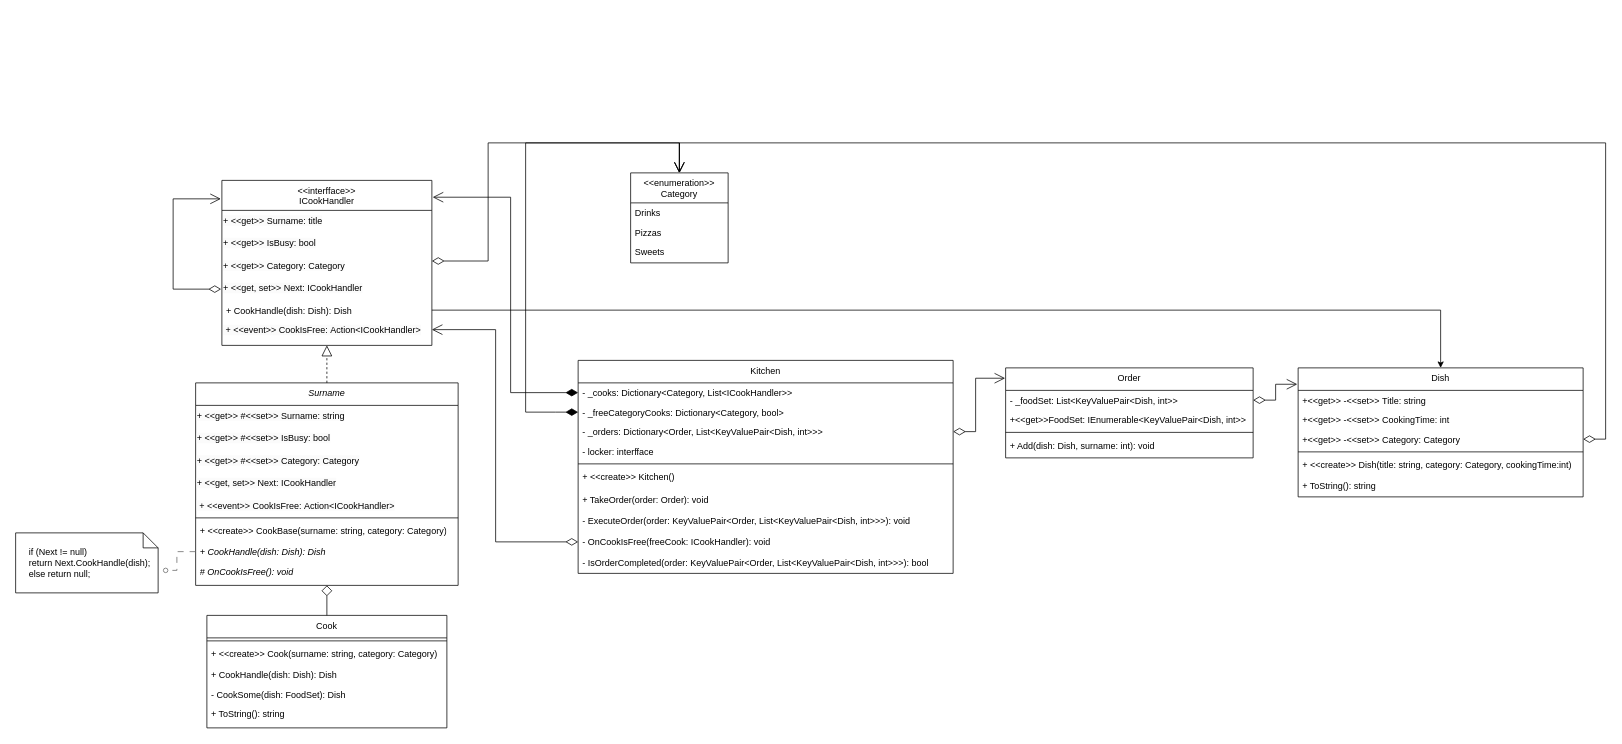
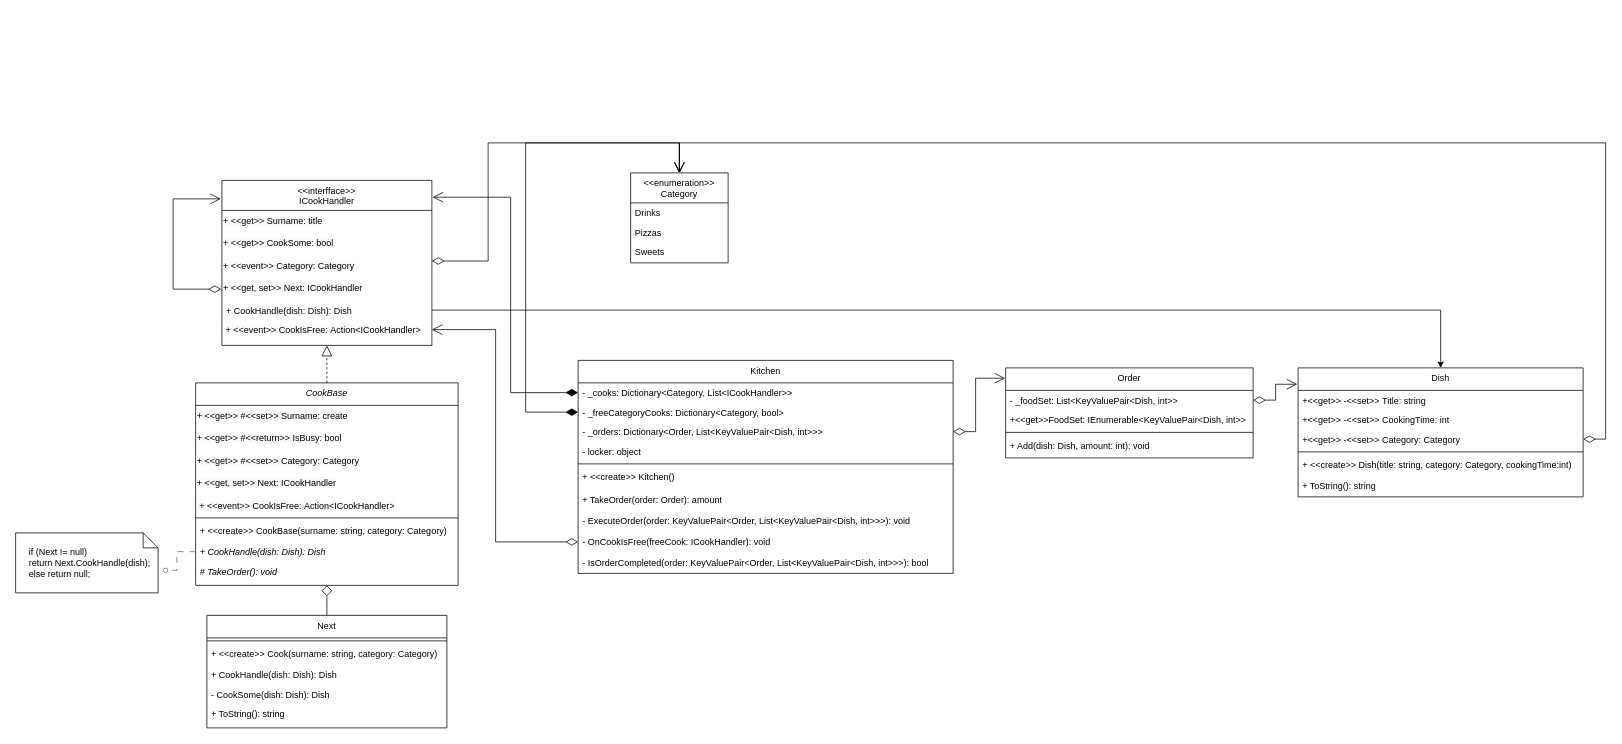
(274, 244) -> (279, 244)
(290, 266) -> (295, 266)
(326, 393) -> (326, 393)
(278, 416) -> (279, 416)
(270, 439) -> (278, 439)
(1088, 446) -> (1085, 446)
(628, 452) -> (619, 452)
(653, 500) -> (660, 500)
(251, 572) -> (243, 572)
(326, 626) -> (326, 626)
(281, 695) -> (272, 695)
